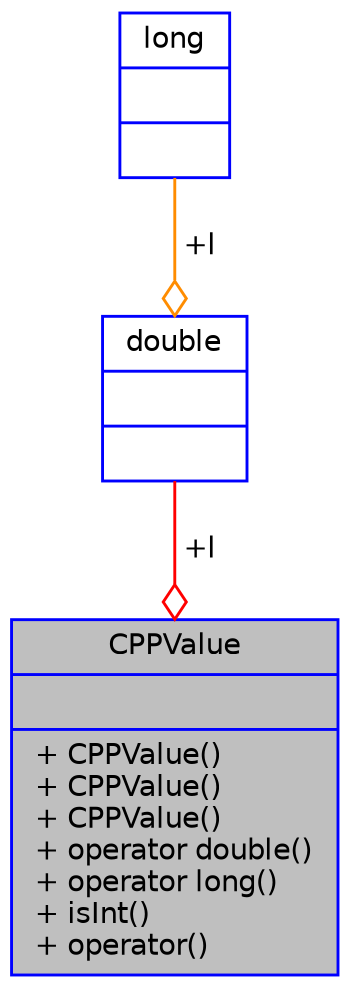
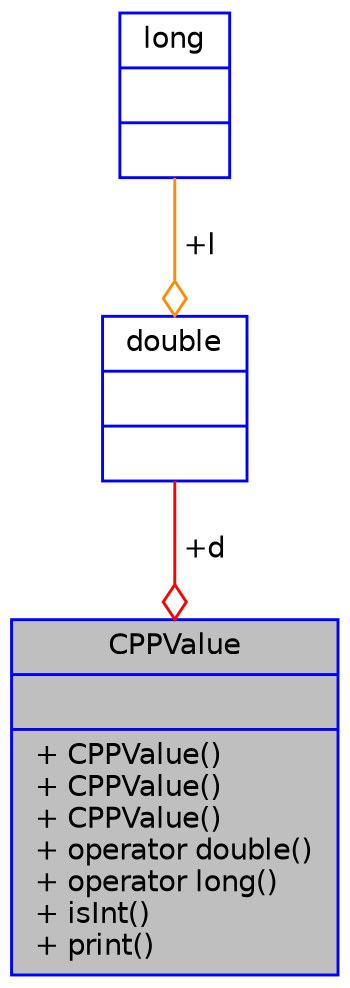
(196, 550) -> (201, 550)
(123, 946) -> (95, 946)
